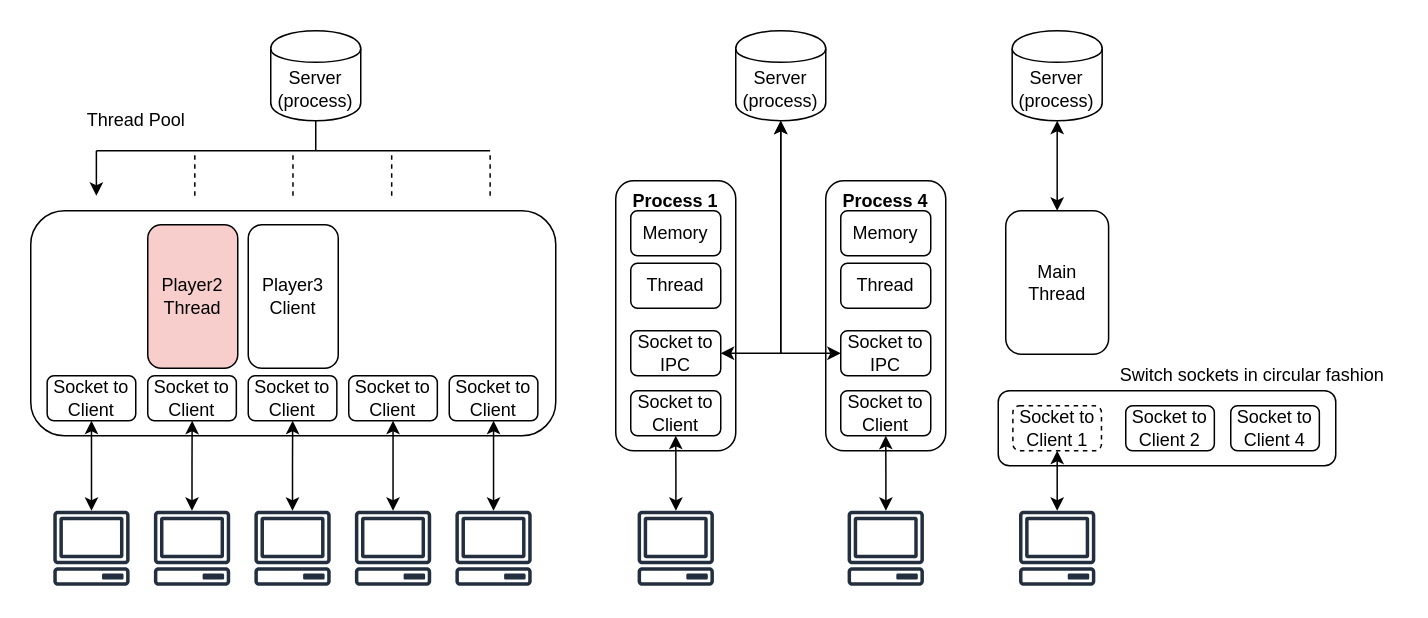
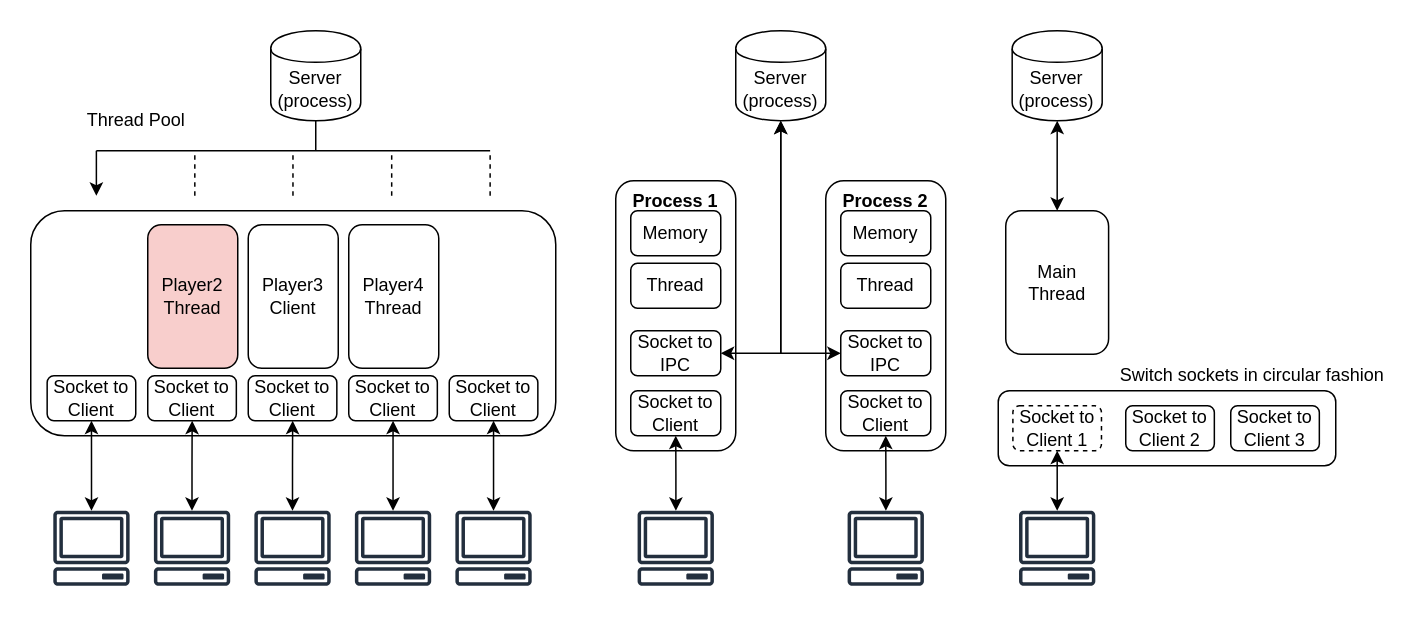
(886, 202) -> (886, 202)
none -> (394, 297)
(1275, 428) -> (1275, 428)
